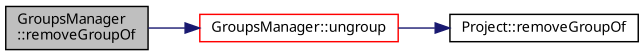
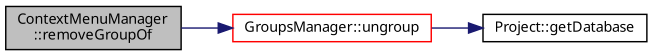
(77, 28) -> (93, 28)
(544, 28) -> (565, 28)
